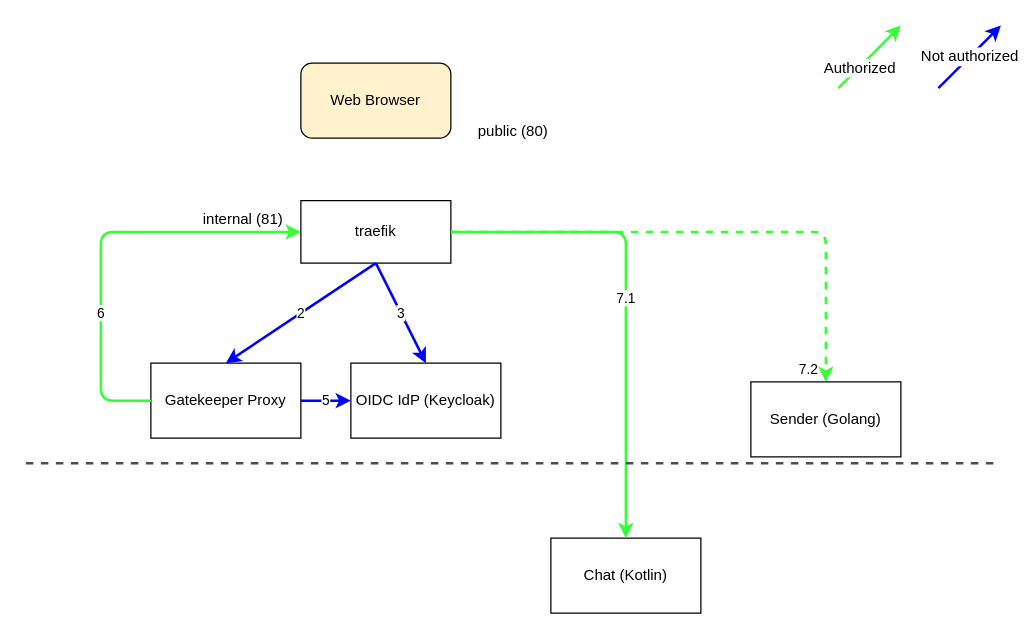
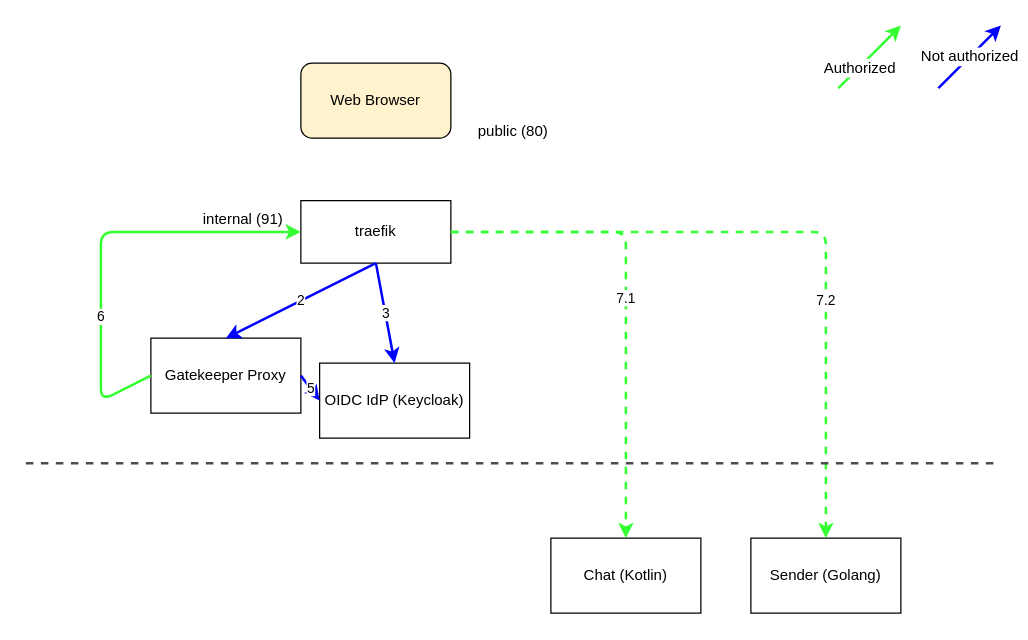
(252, 220) -> (252, 220)
(226, 401) -> (226, 376)
(426, 401) -> (394, 401)
(626, 417) -> (626, 417)
(826, 419) -> (826, 576)
